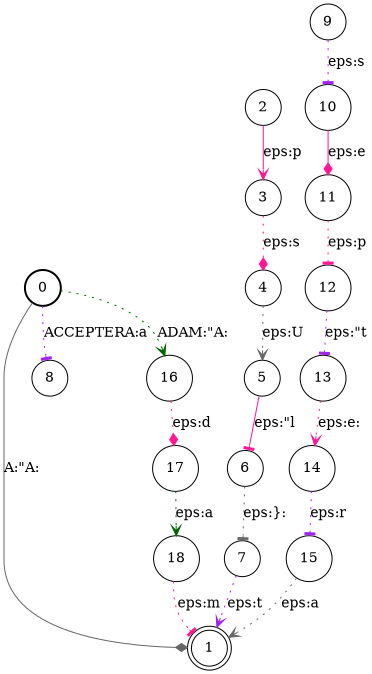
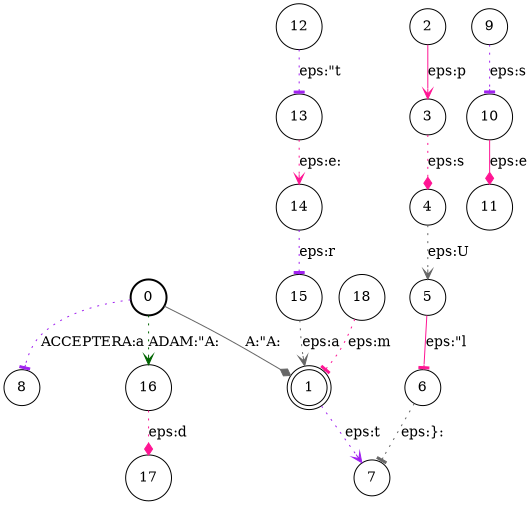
(328, 240) -> none
(176, 508) -> none
(228, 597) -> (339, 430)
